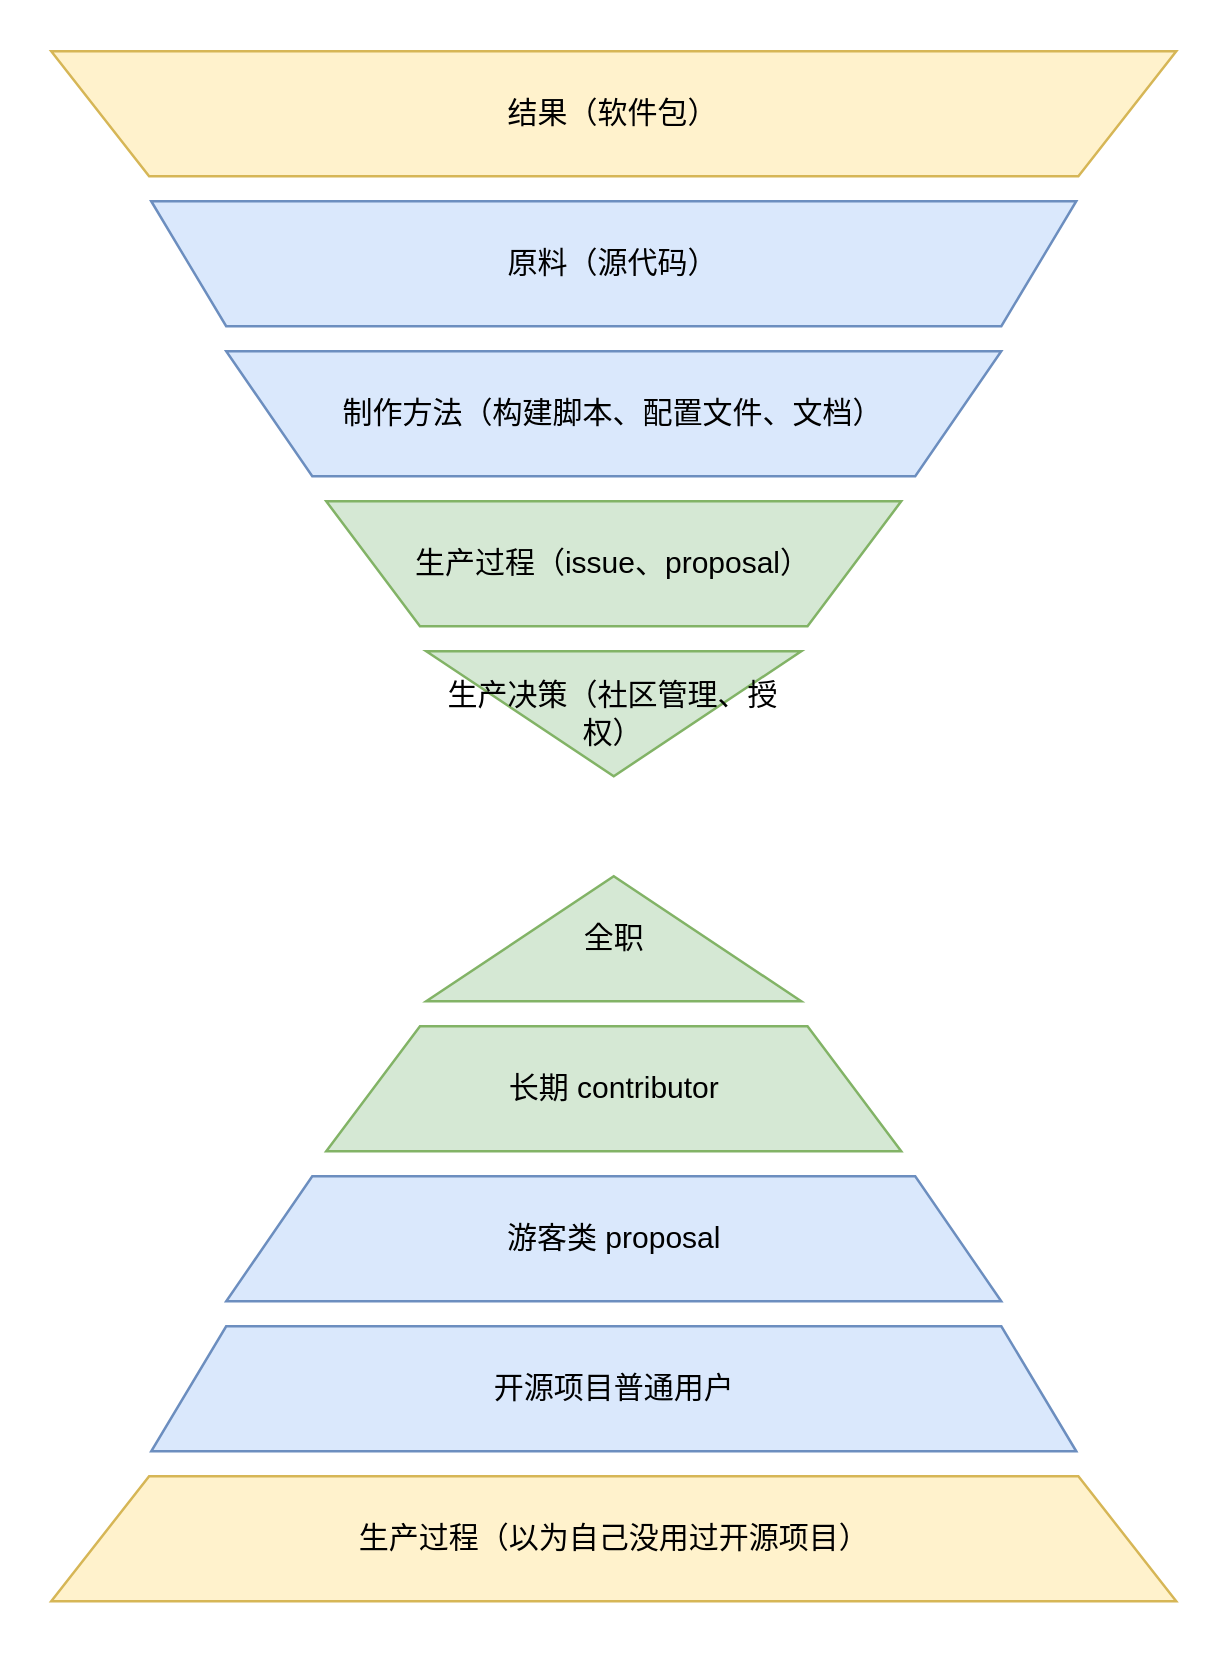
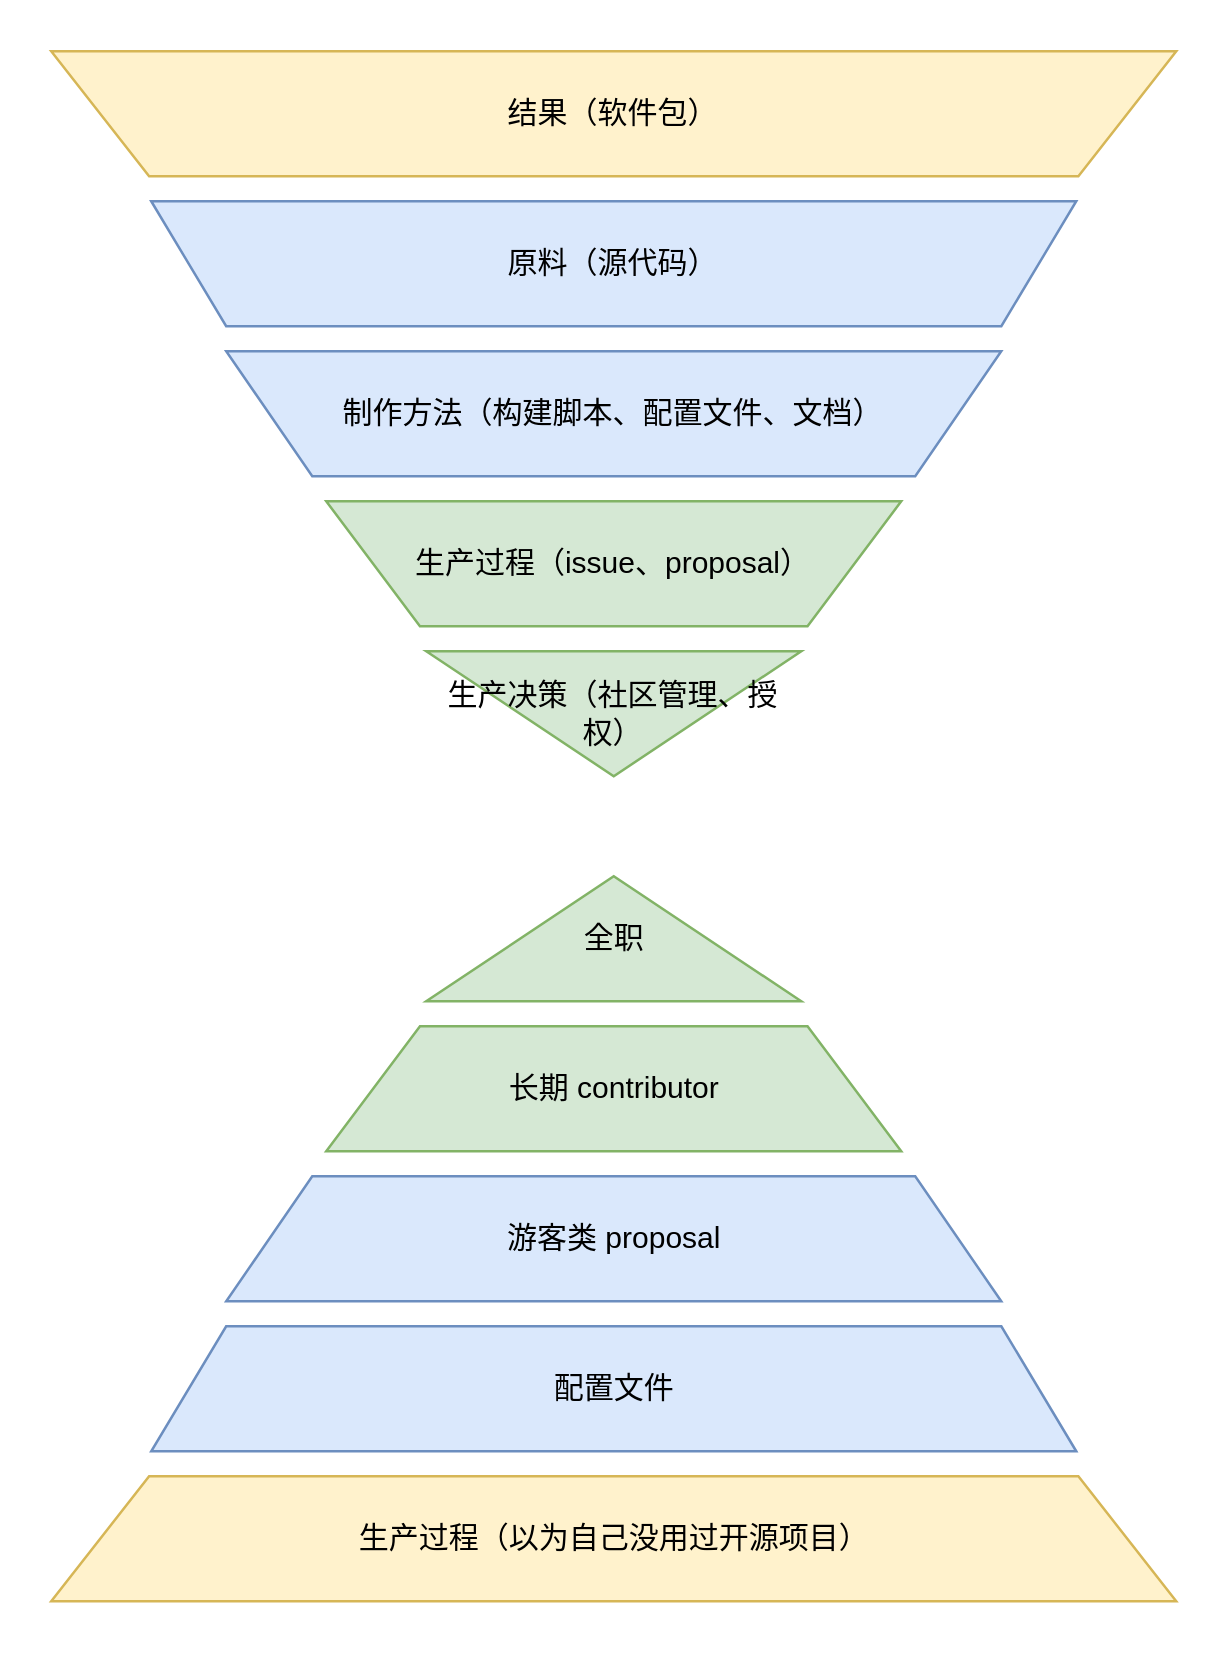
(615, 1389) -> (615, 1389)
